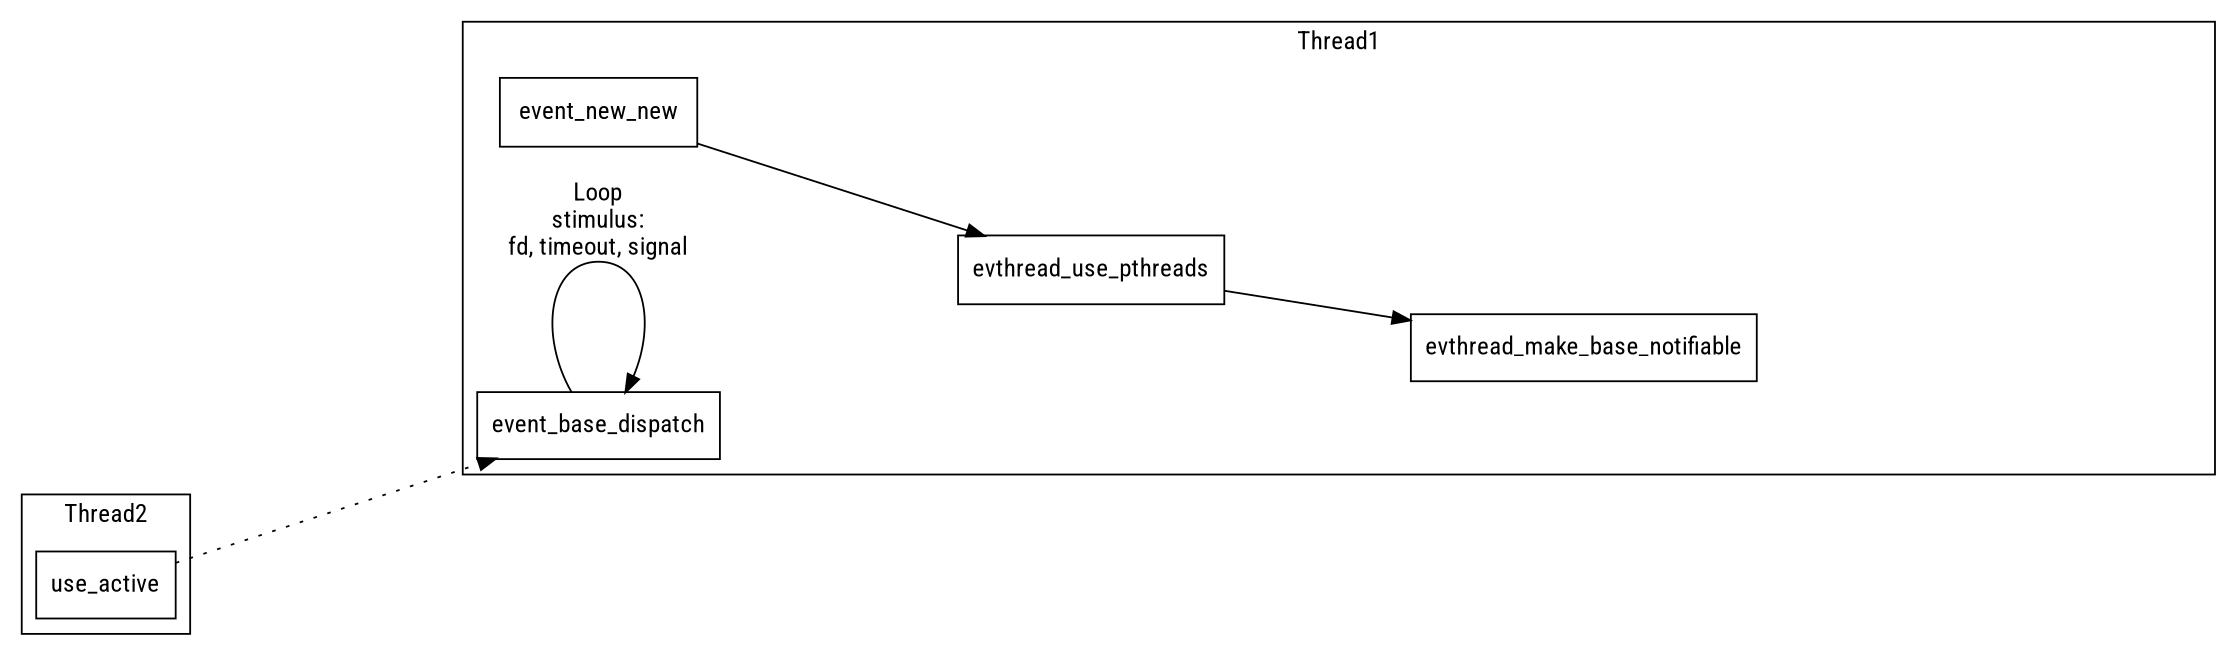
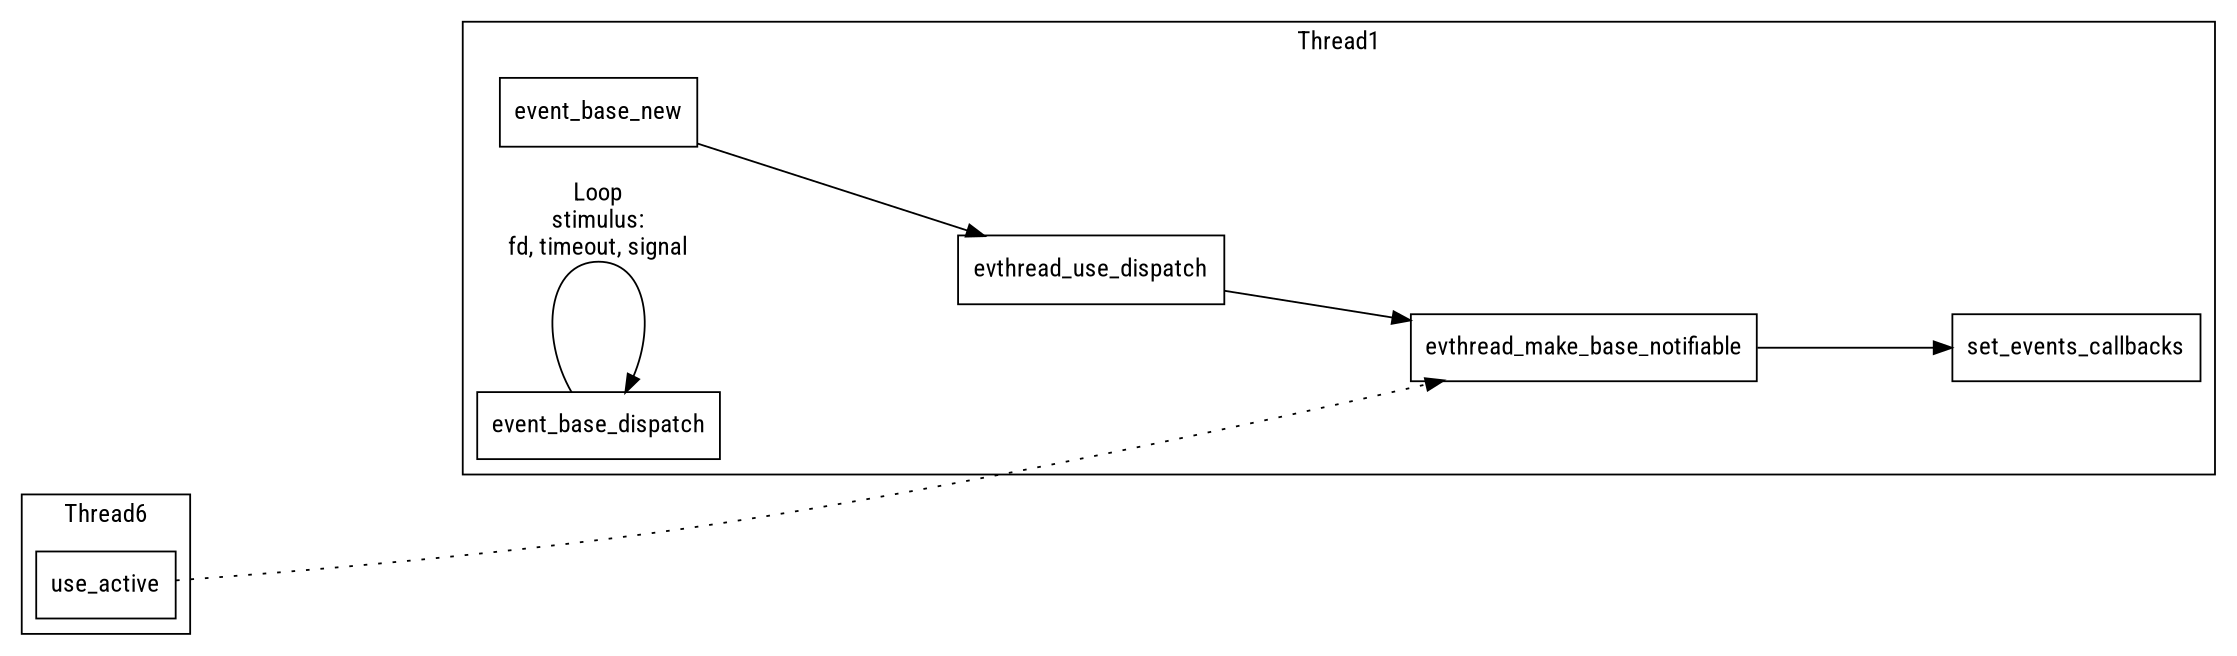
(599, 112) -> (599, 112)
(1091, 270) -> (1091, 270)
none -> (2076, 348)
(327, 513) -> (805, 510)
(106, 515) -> (106, 515)
